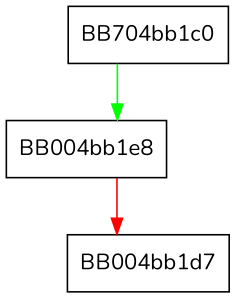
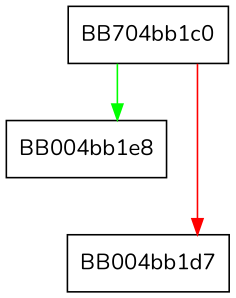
(117, 198) -> (197, 141)
